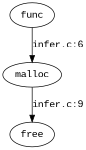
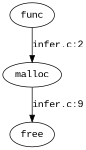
(58, 45) -> (58, 45)
